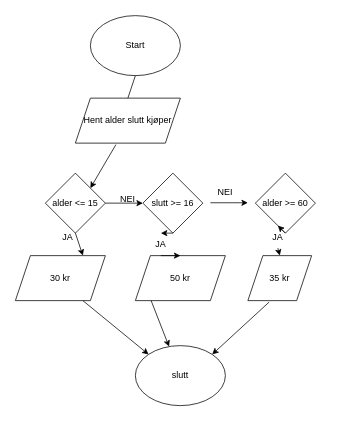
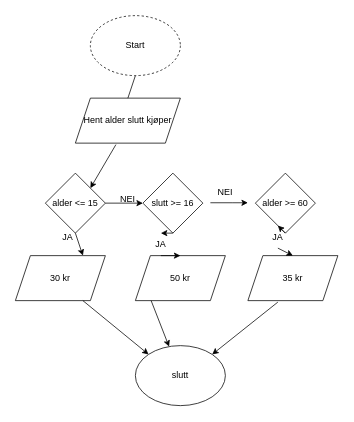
(135, 45) -> (135, 45)
(280, 278) -> (293, 278)
